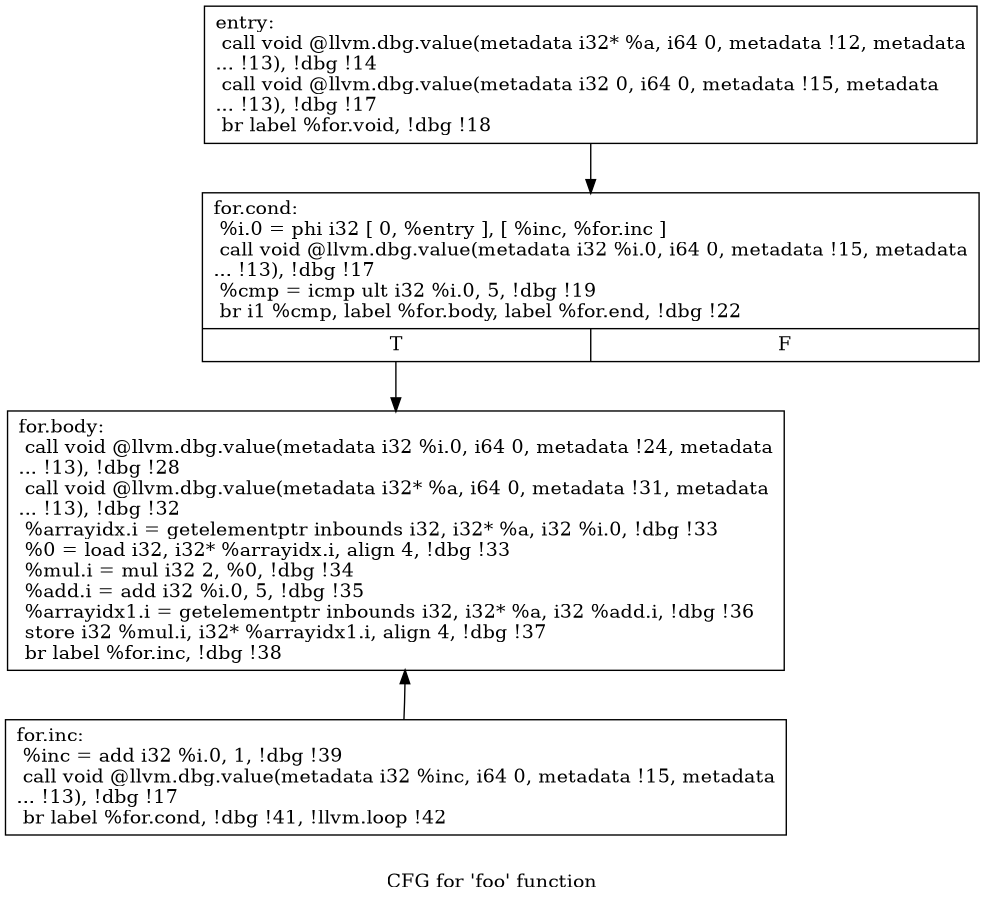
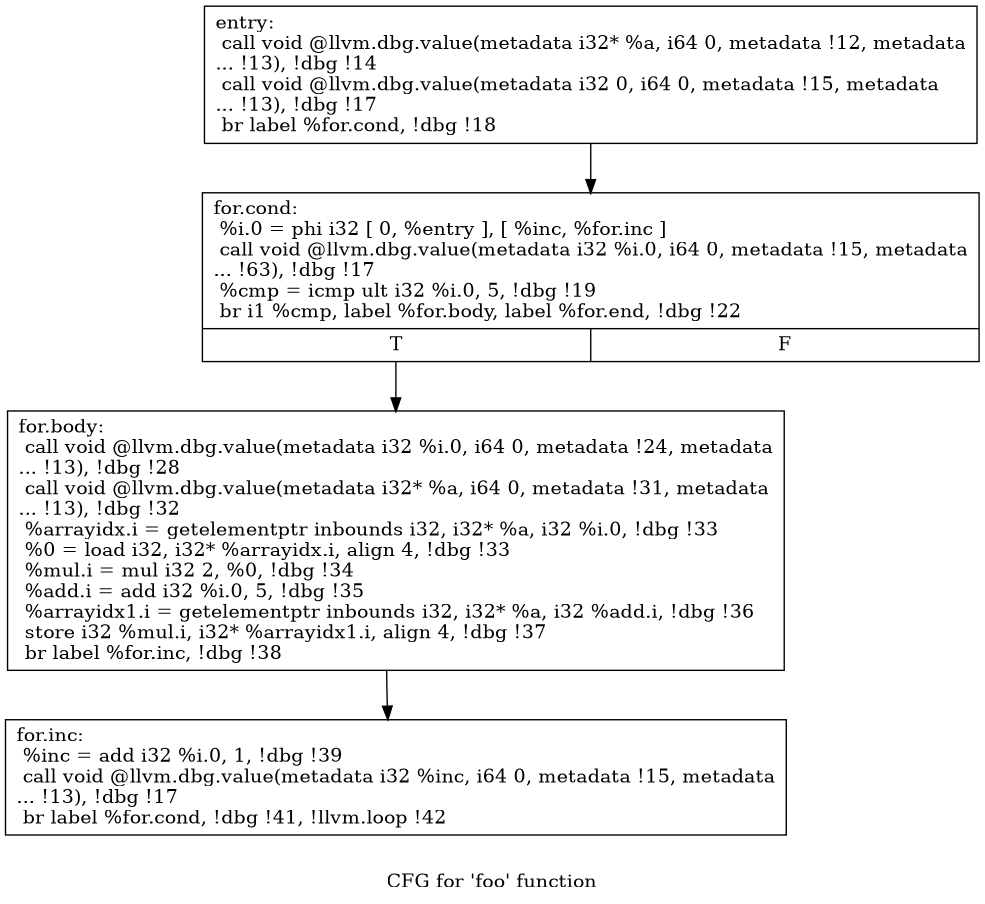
(354, 126) -> (356, 126)
(294, 270) -> (294, 270)
(405, 702) -> (387, 688)
